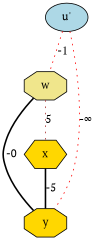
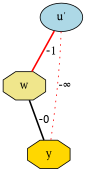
(56, 51) -> (43, 51)
(45, 154) -> none
